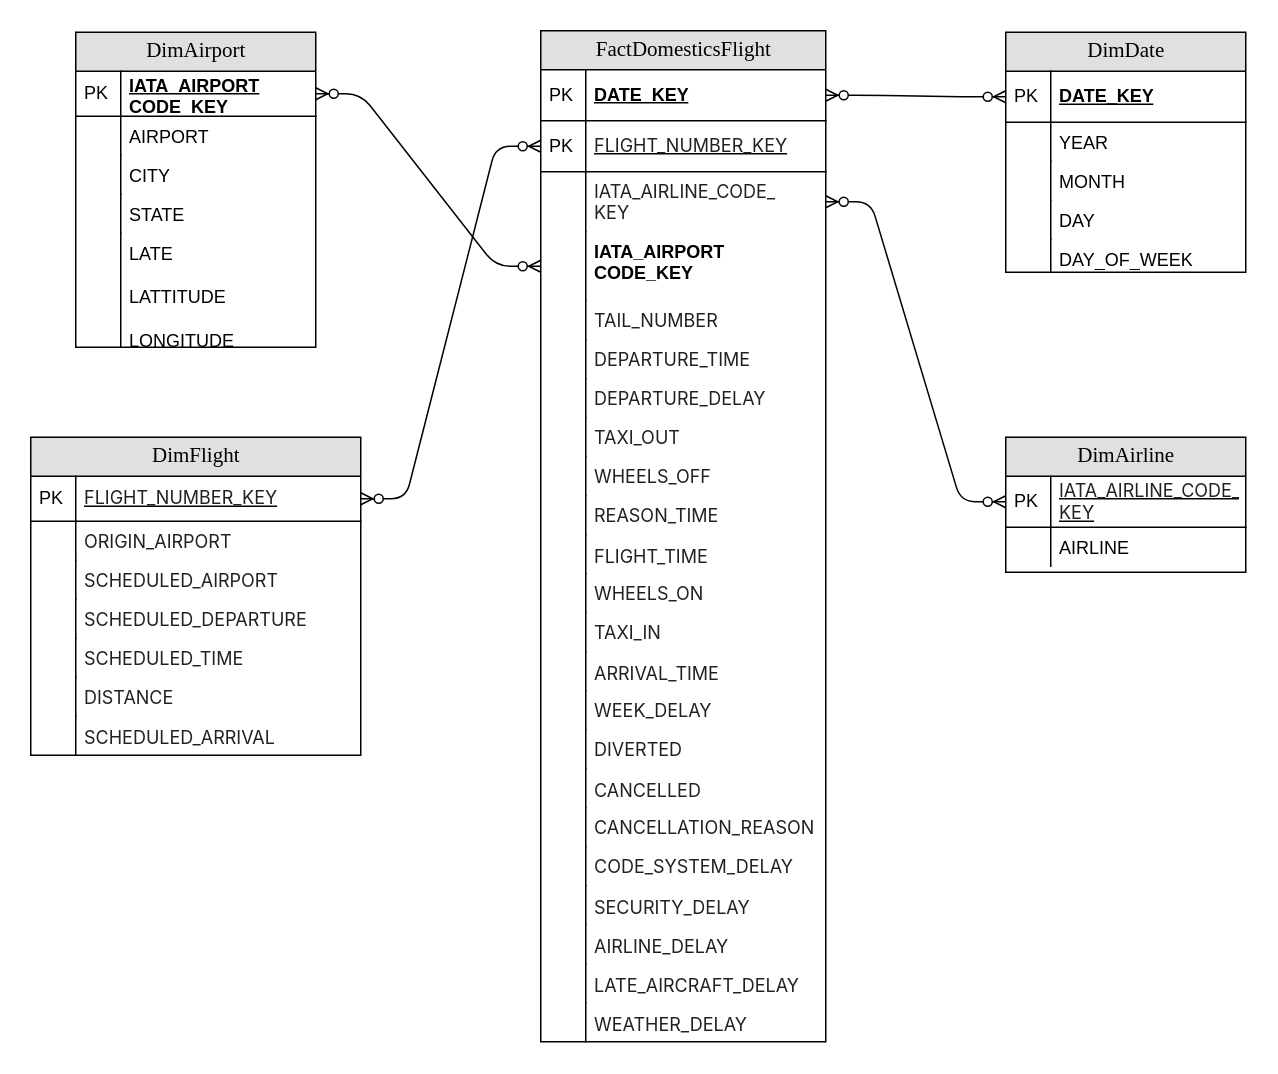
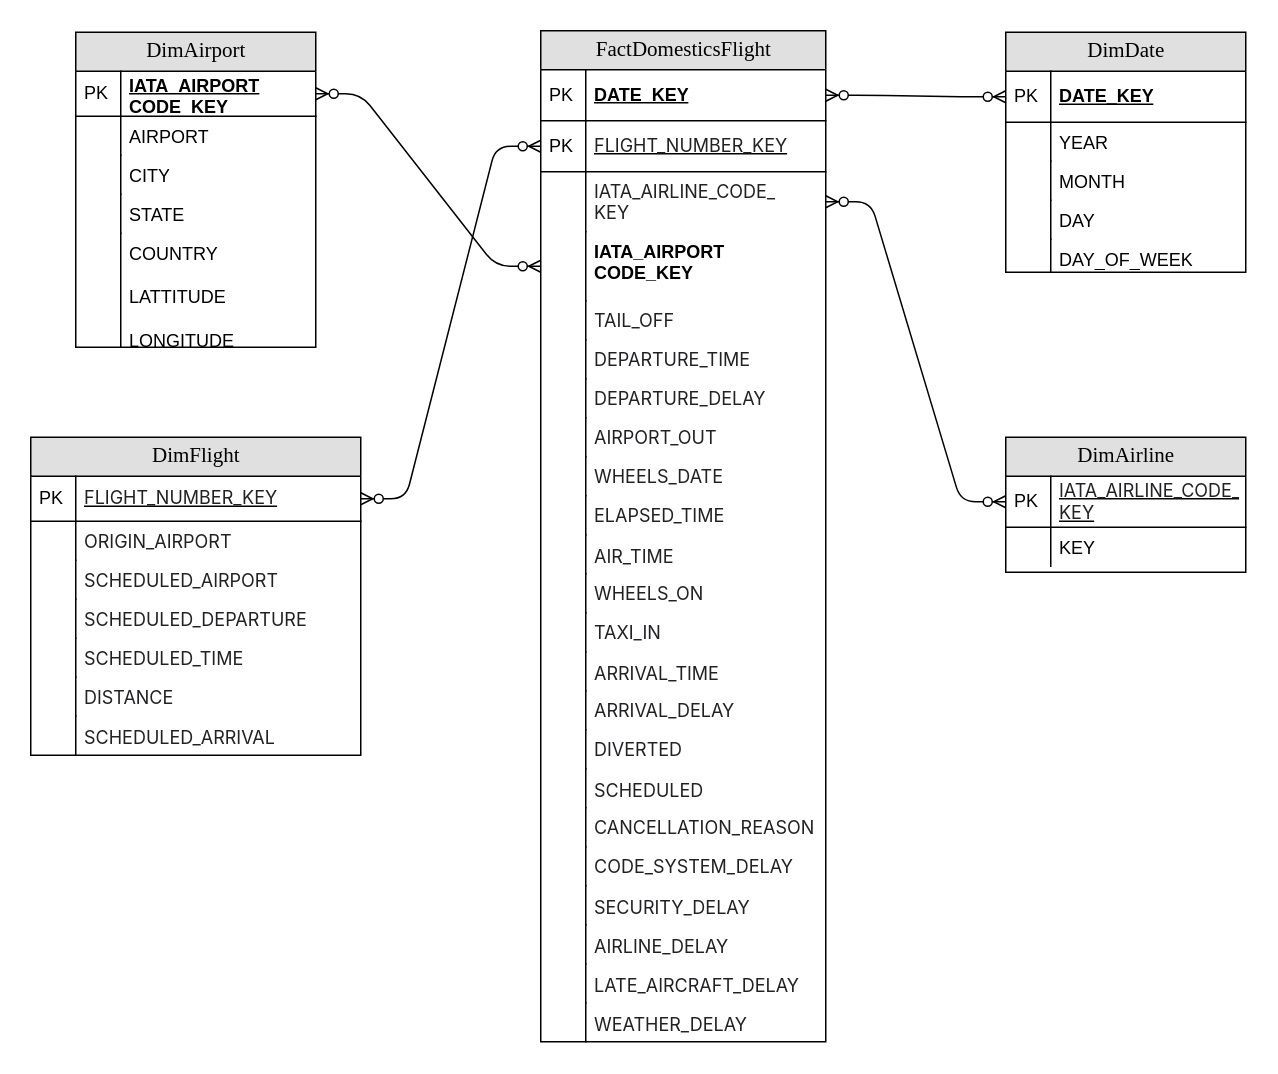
(175, 276) -> (175, 276)
(650, 322) -> (635, 322)
(635, 439) -> (650, 439)
(645, 478) -> (650, 478)
(650, 517) -> (655, 517)
(1095, 549) -> (1075, 549)
(650, 556) -> (635, 556)
(645, 712) -> (660, 712)
(640, 790) -> (640, 790)
